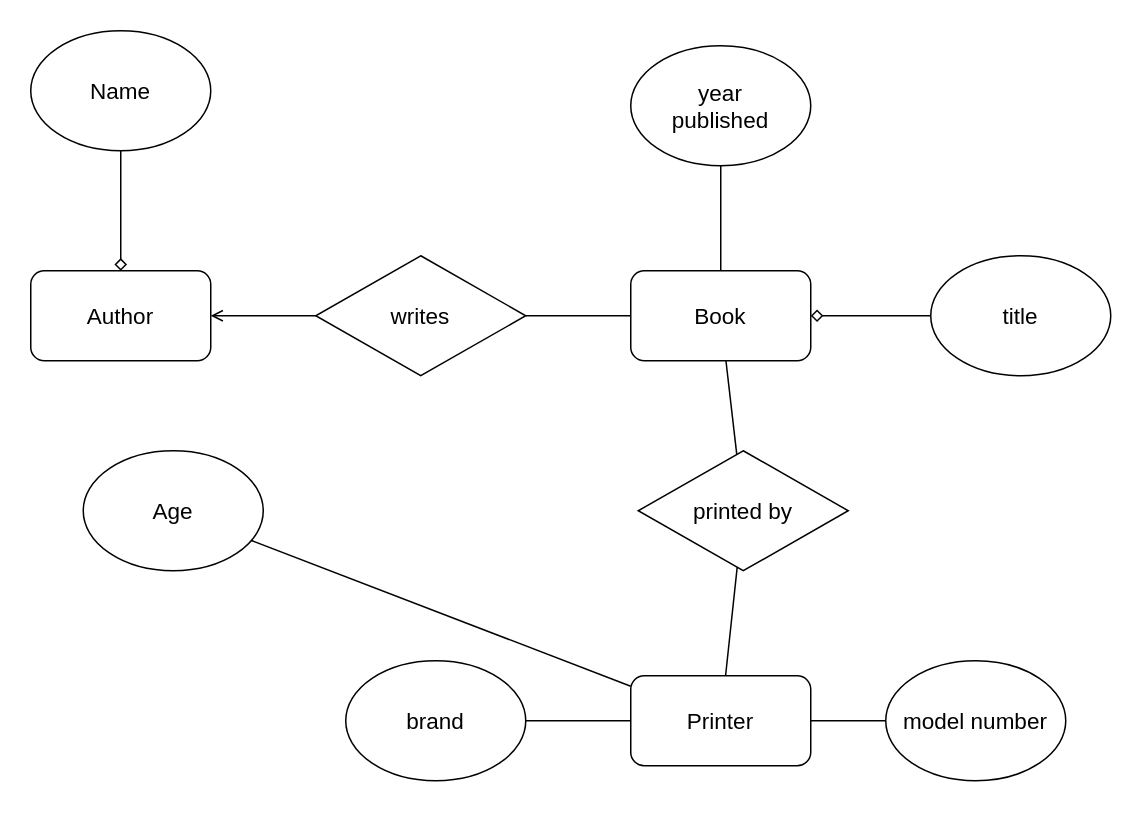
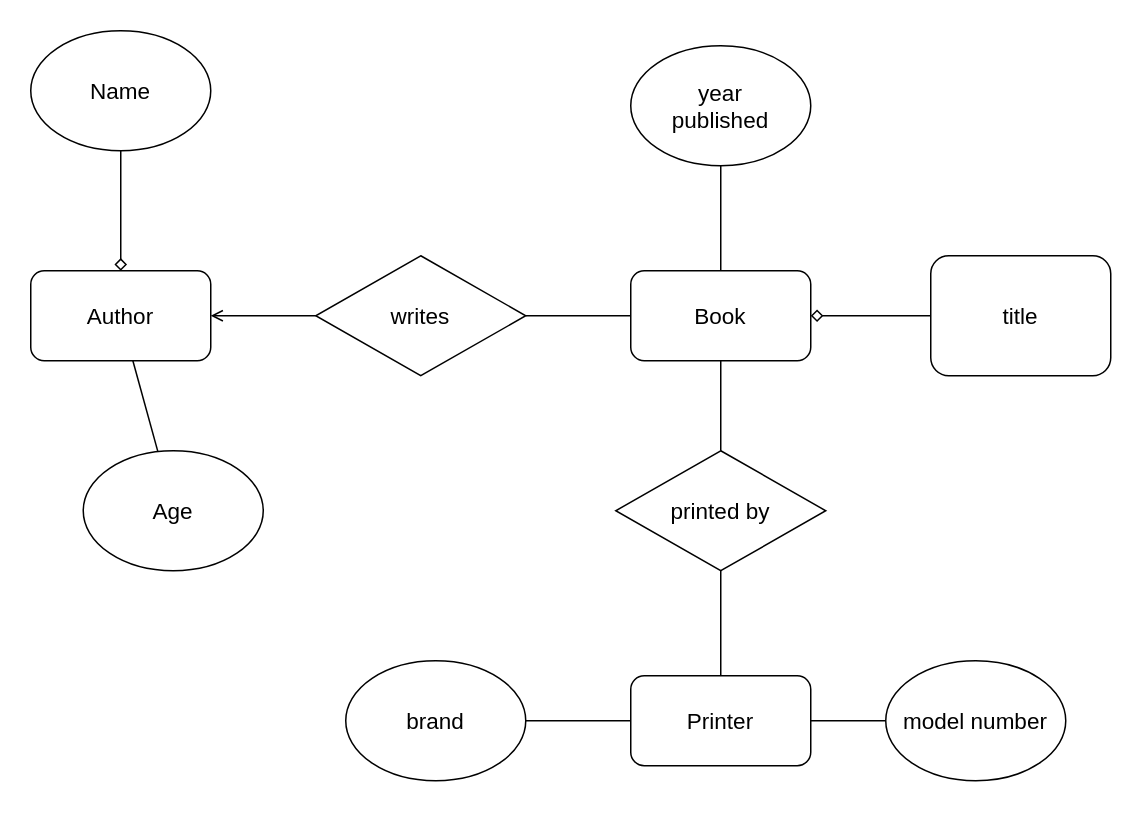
(1021, 316) -> (1021, 316)
(743, 511) -> (721, 511)
(441, 613) -> (145, 406)
